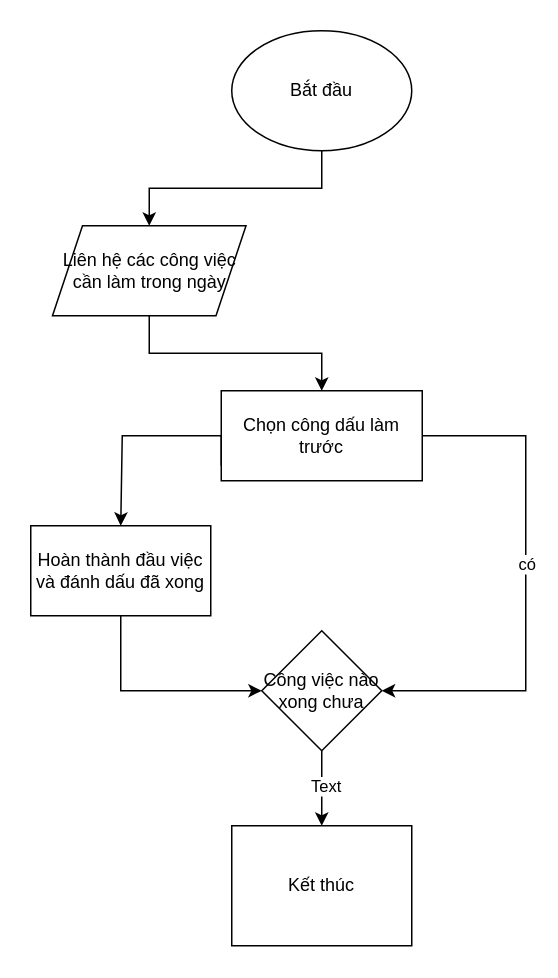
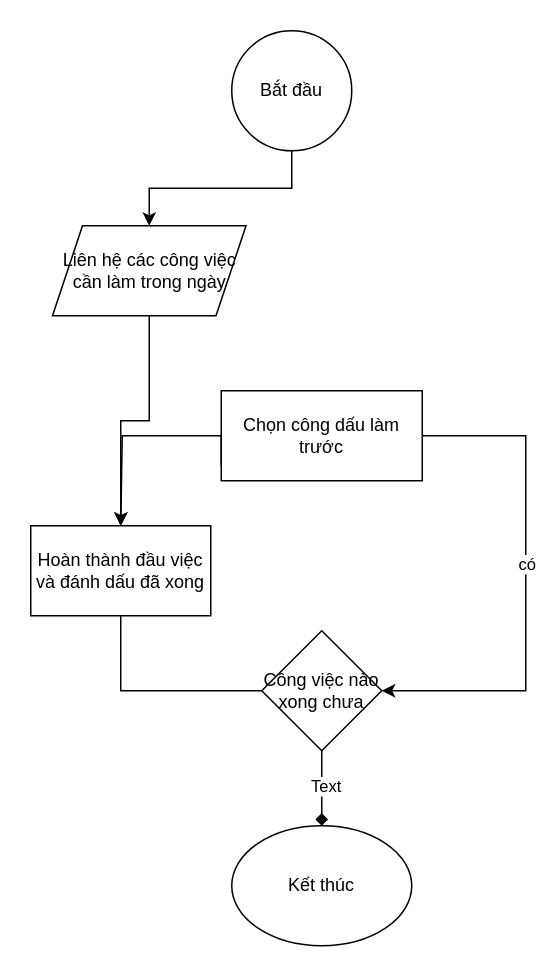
(322, 91) -> (292, 91)
(248, 353) -> (149, 406)
(250, 691) -> (254, 691)
(322, 814) -> (322, 813)
(322, 886) -> (322, 886)
